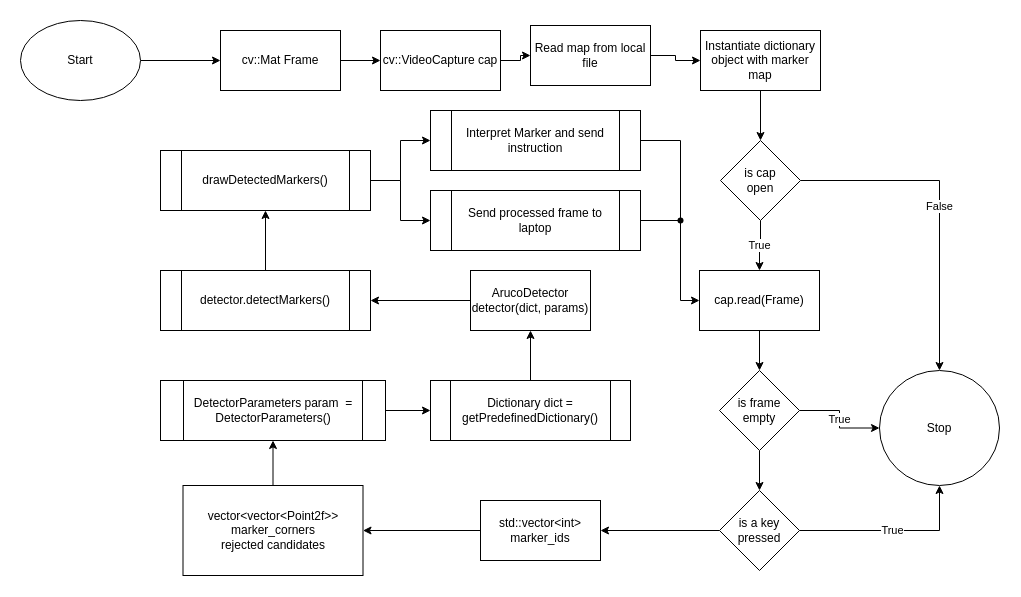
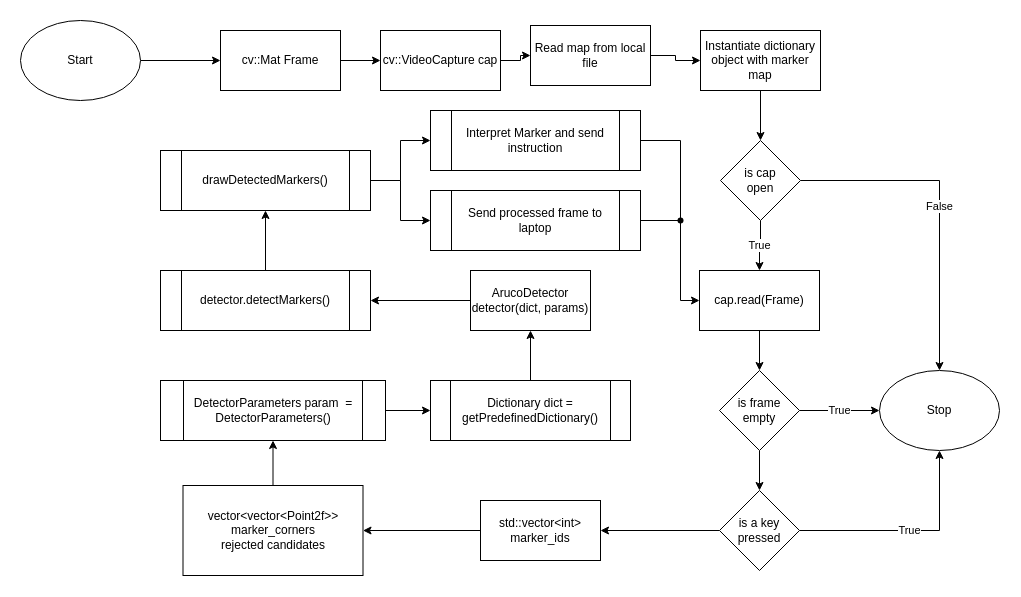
(940, 428) -> (940, 411)
